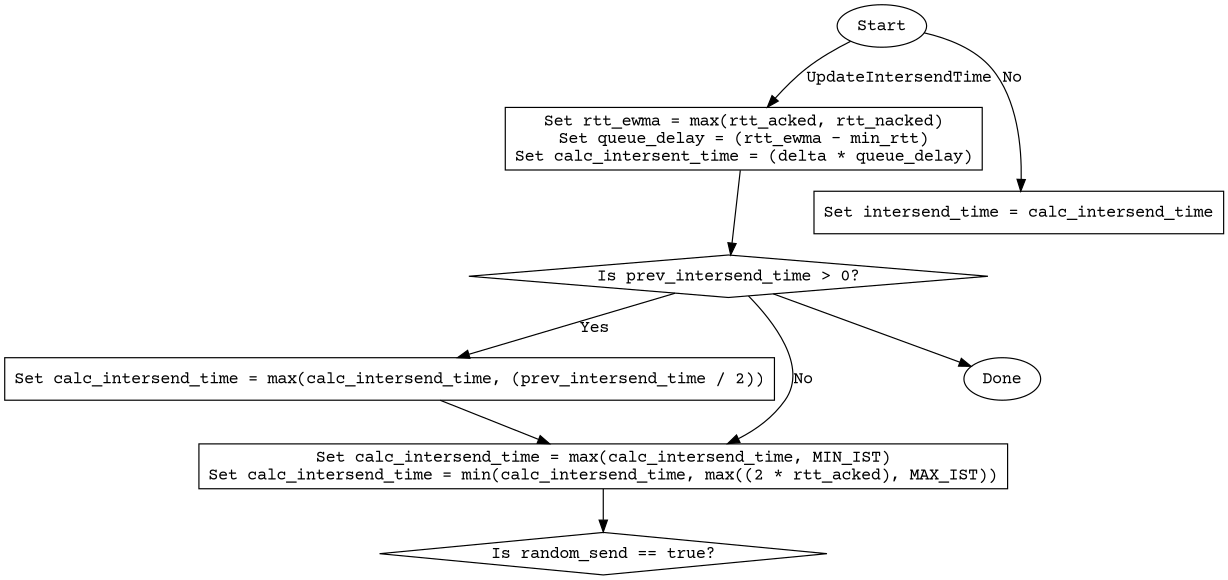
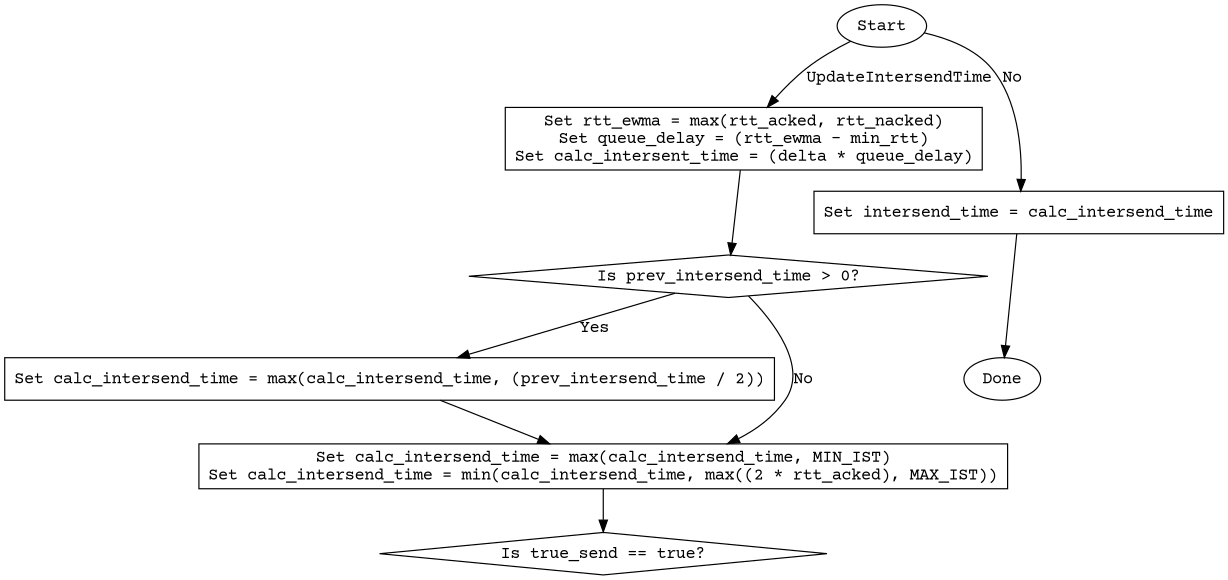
(867, 328) -> (1011, 290)
(603, 554) -> (603, 554)
